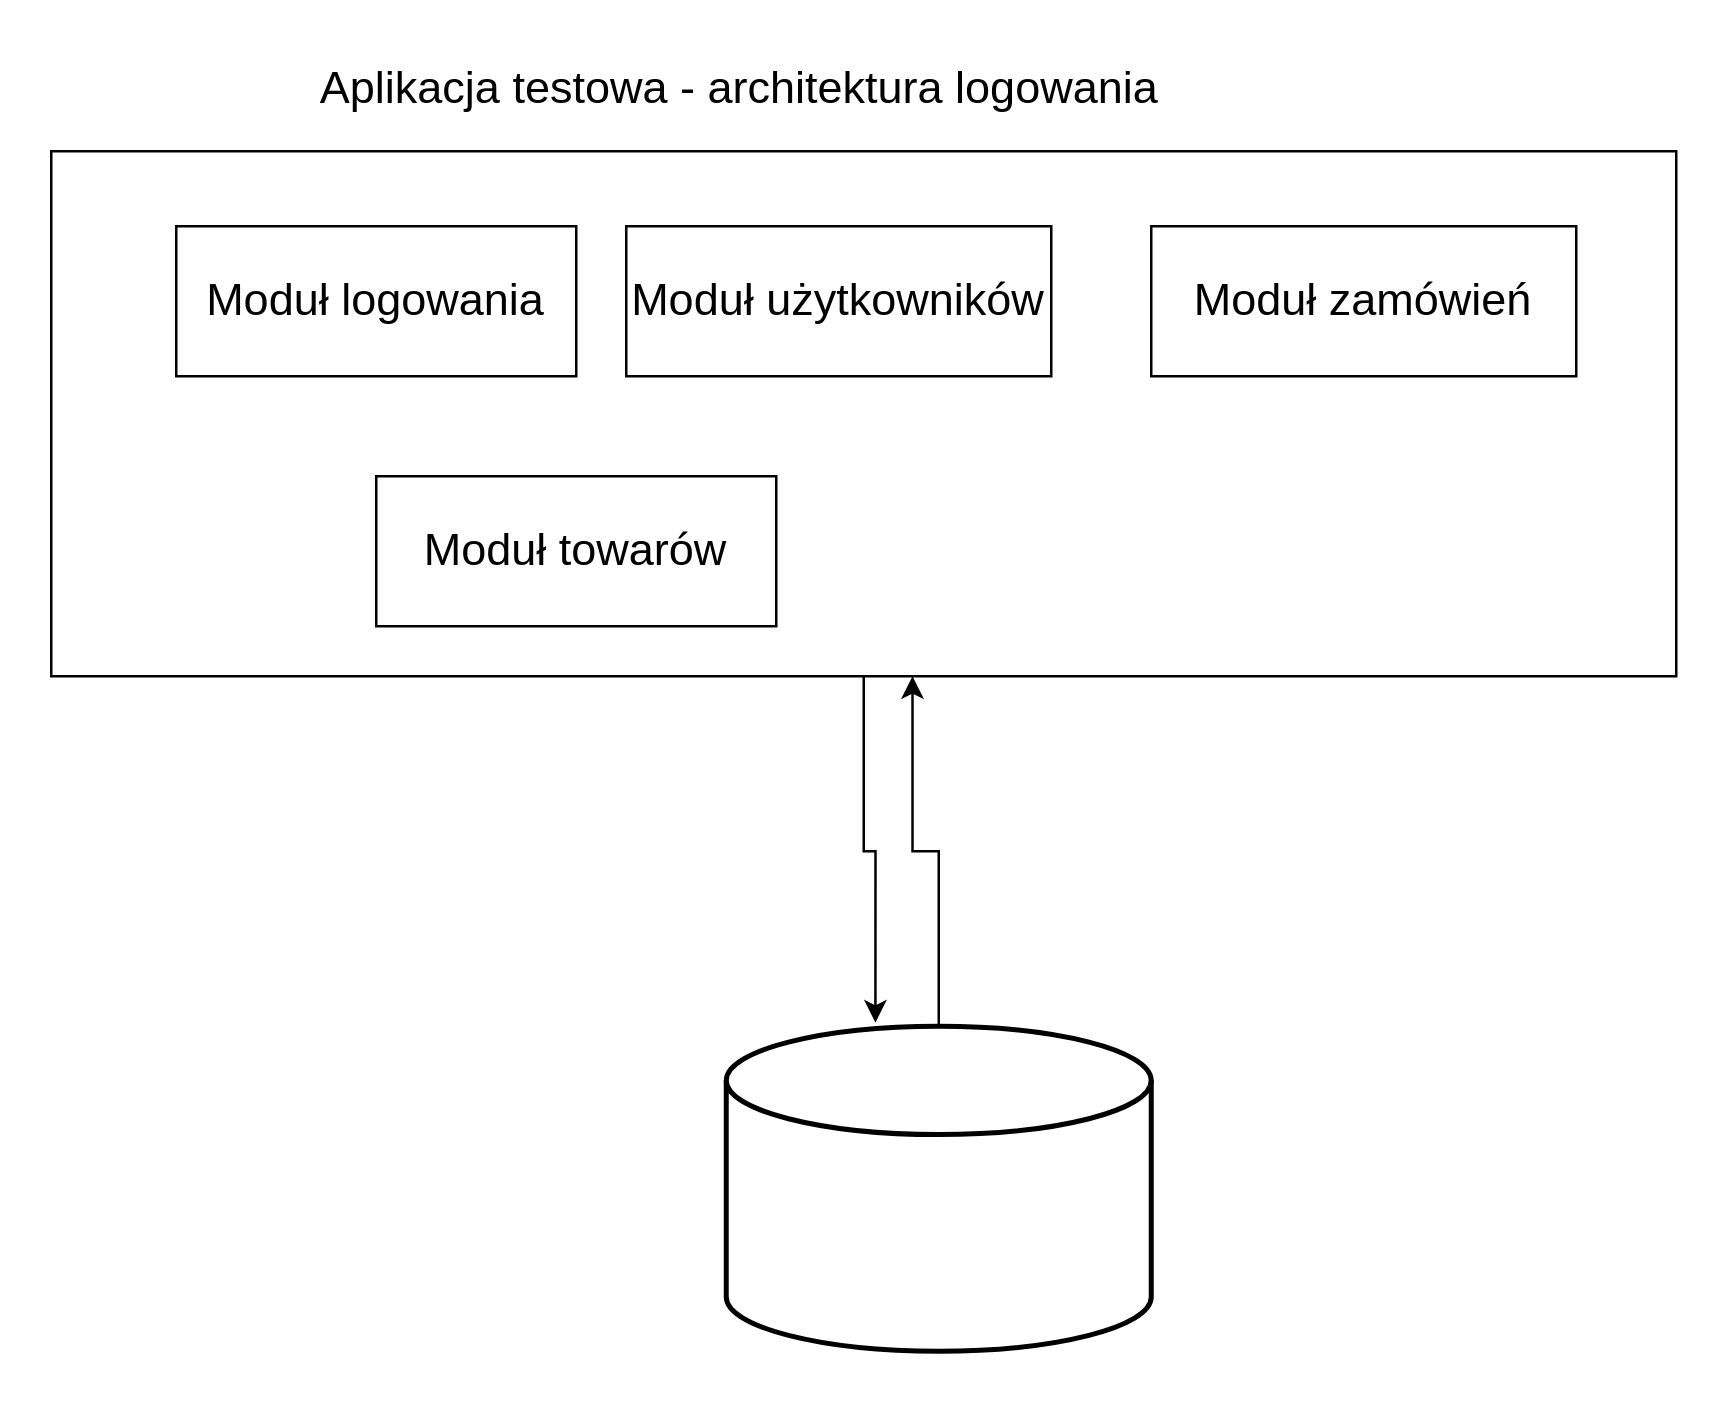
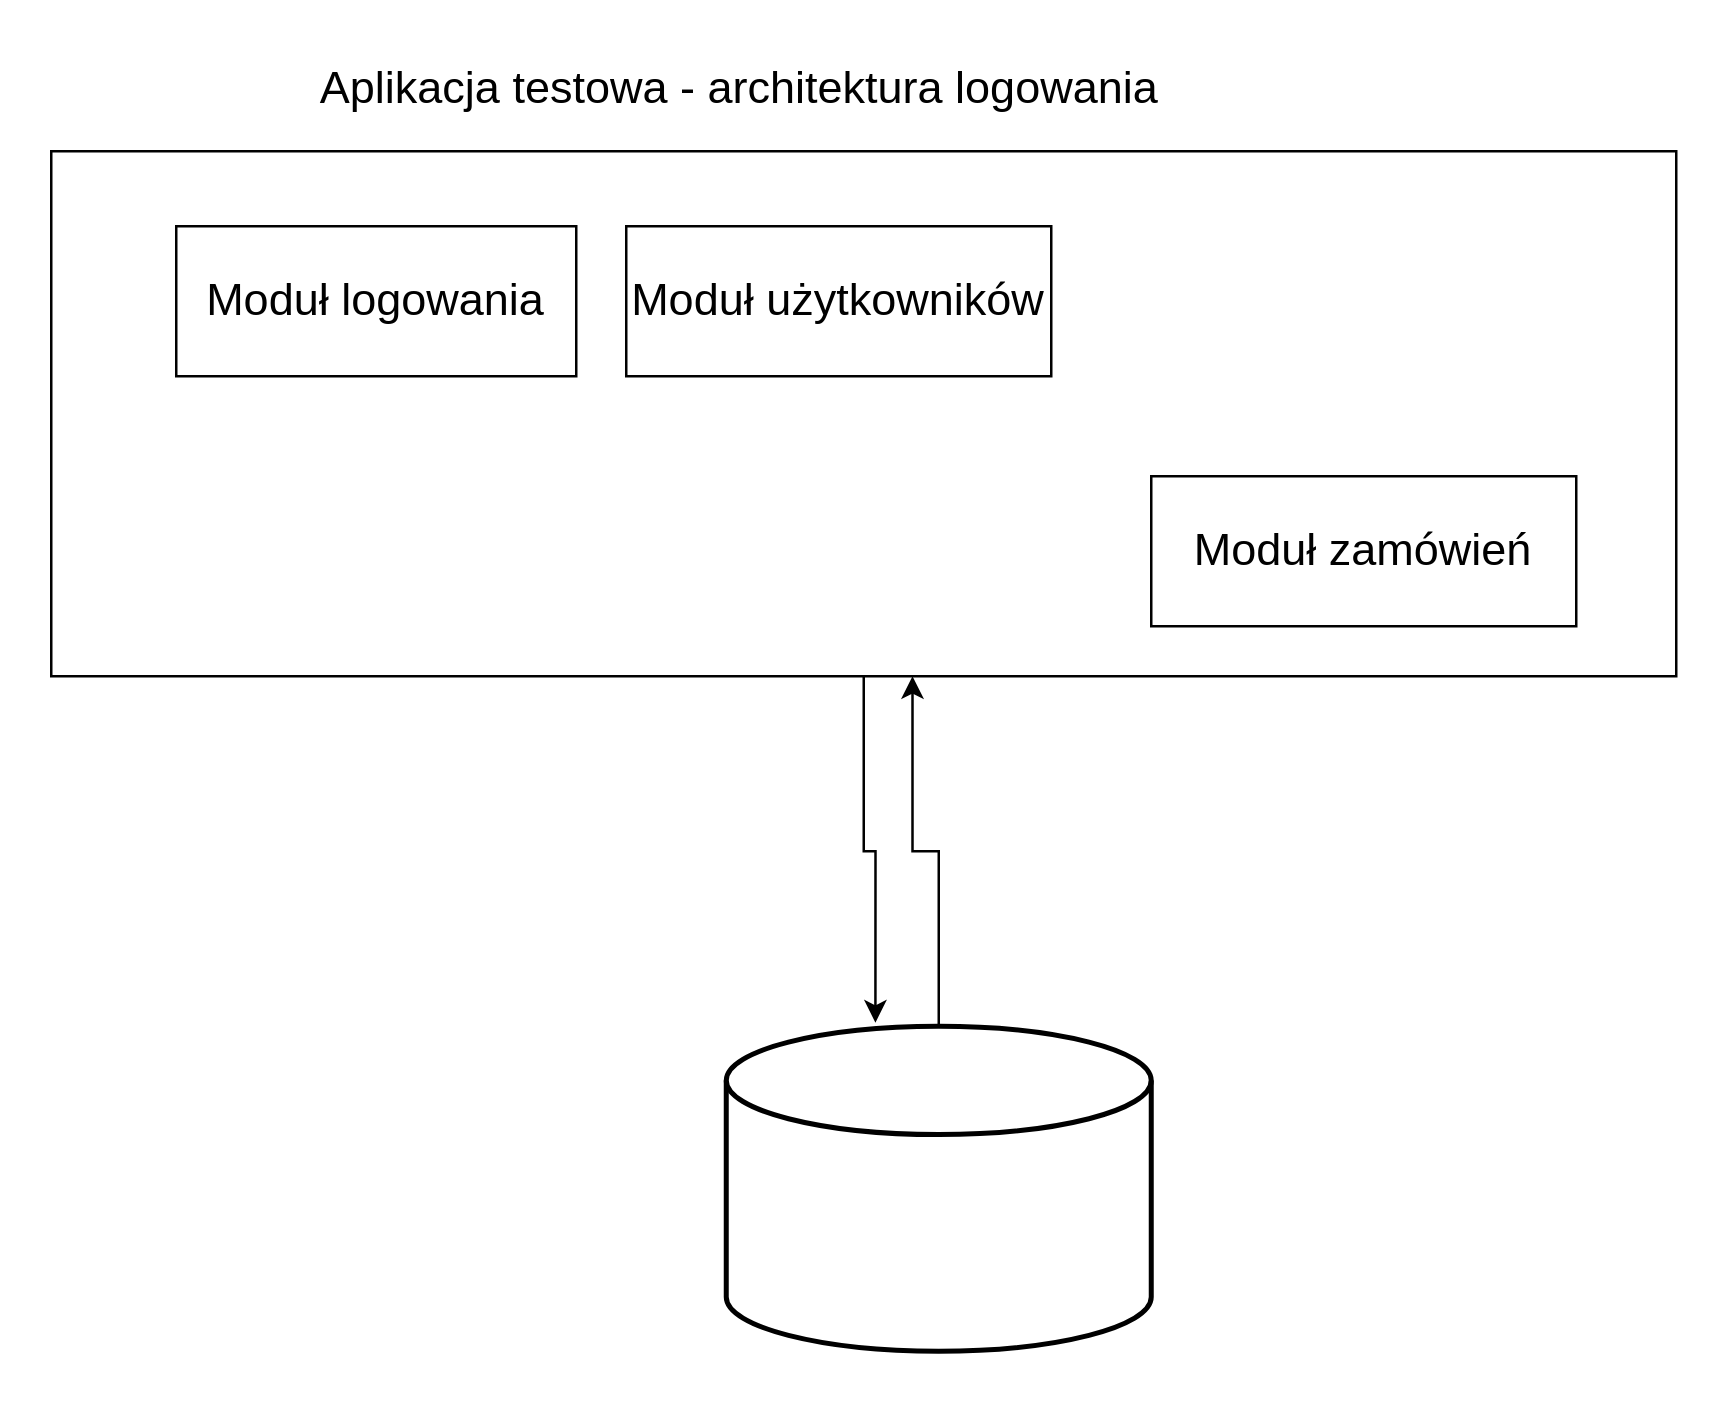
(1364, 301) -> (1364, 551)
(576, 551) -> none
